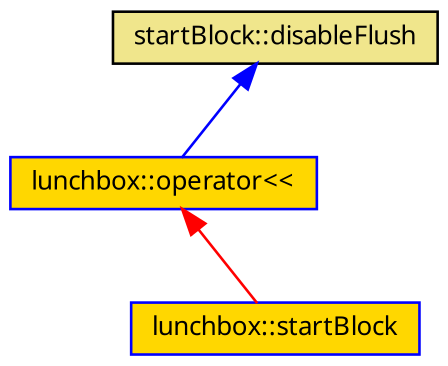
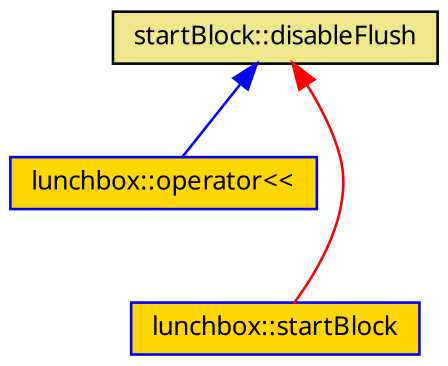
(228, 266) -> (342, 196)
